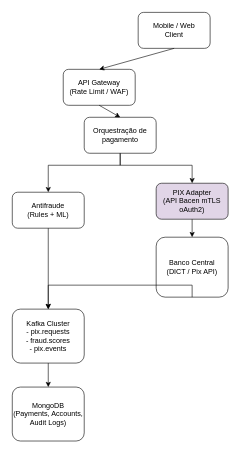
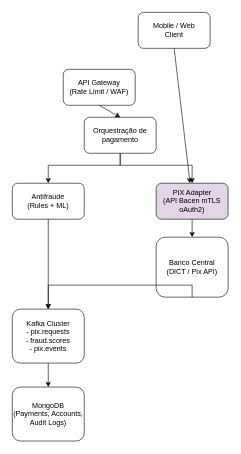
(139, 58) -> (182, 113)
(48, 210) -> (48, 201)
